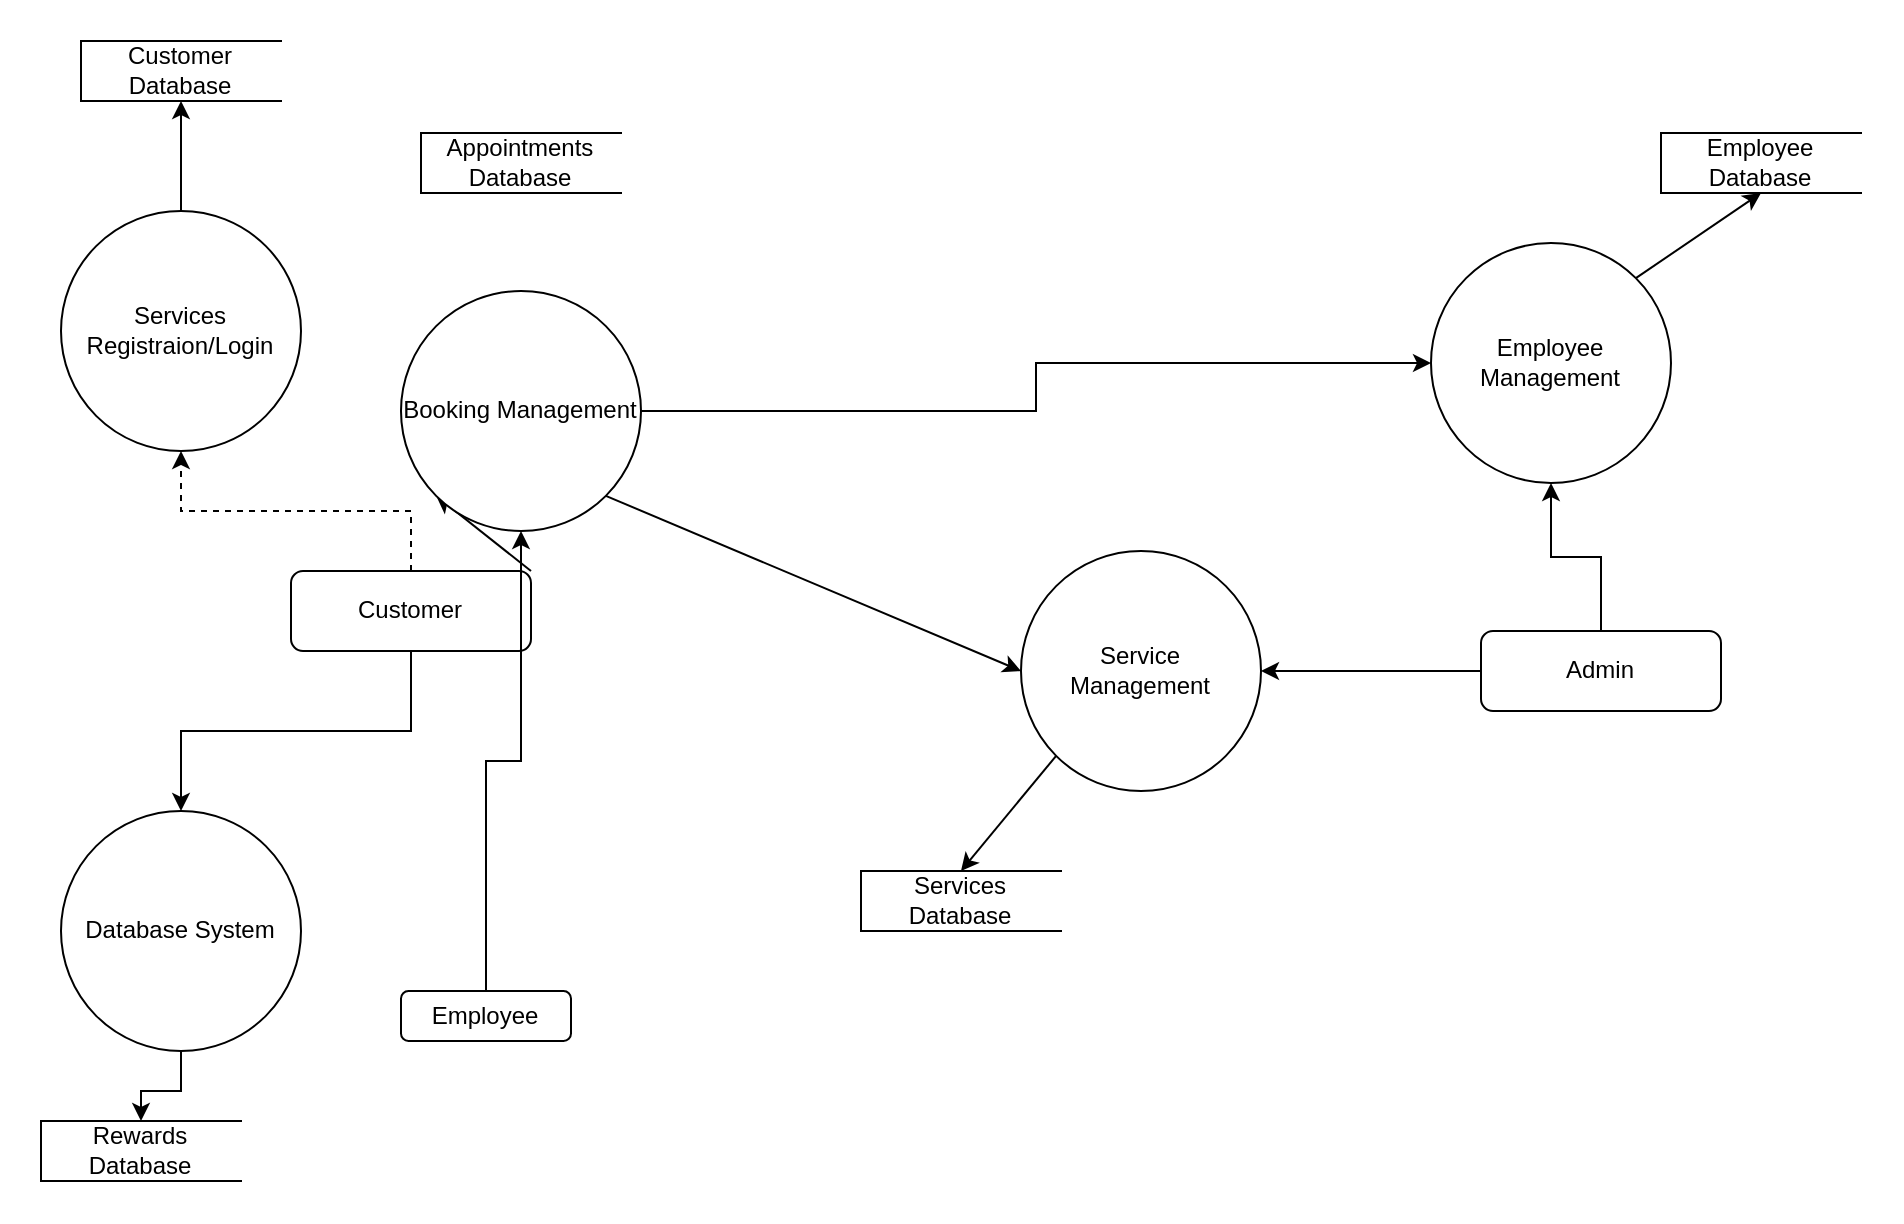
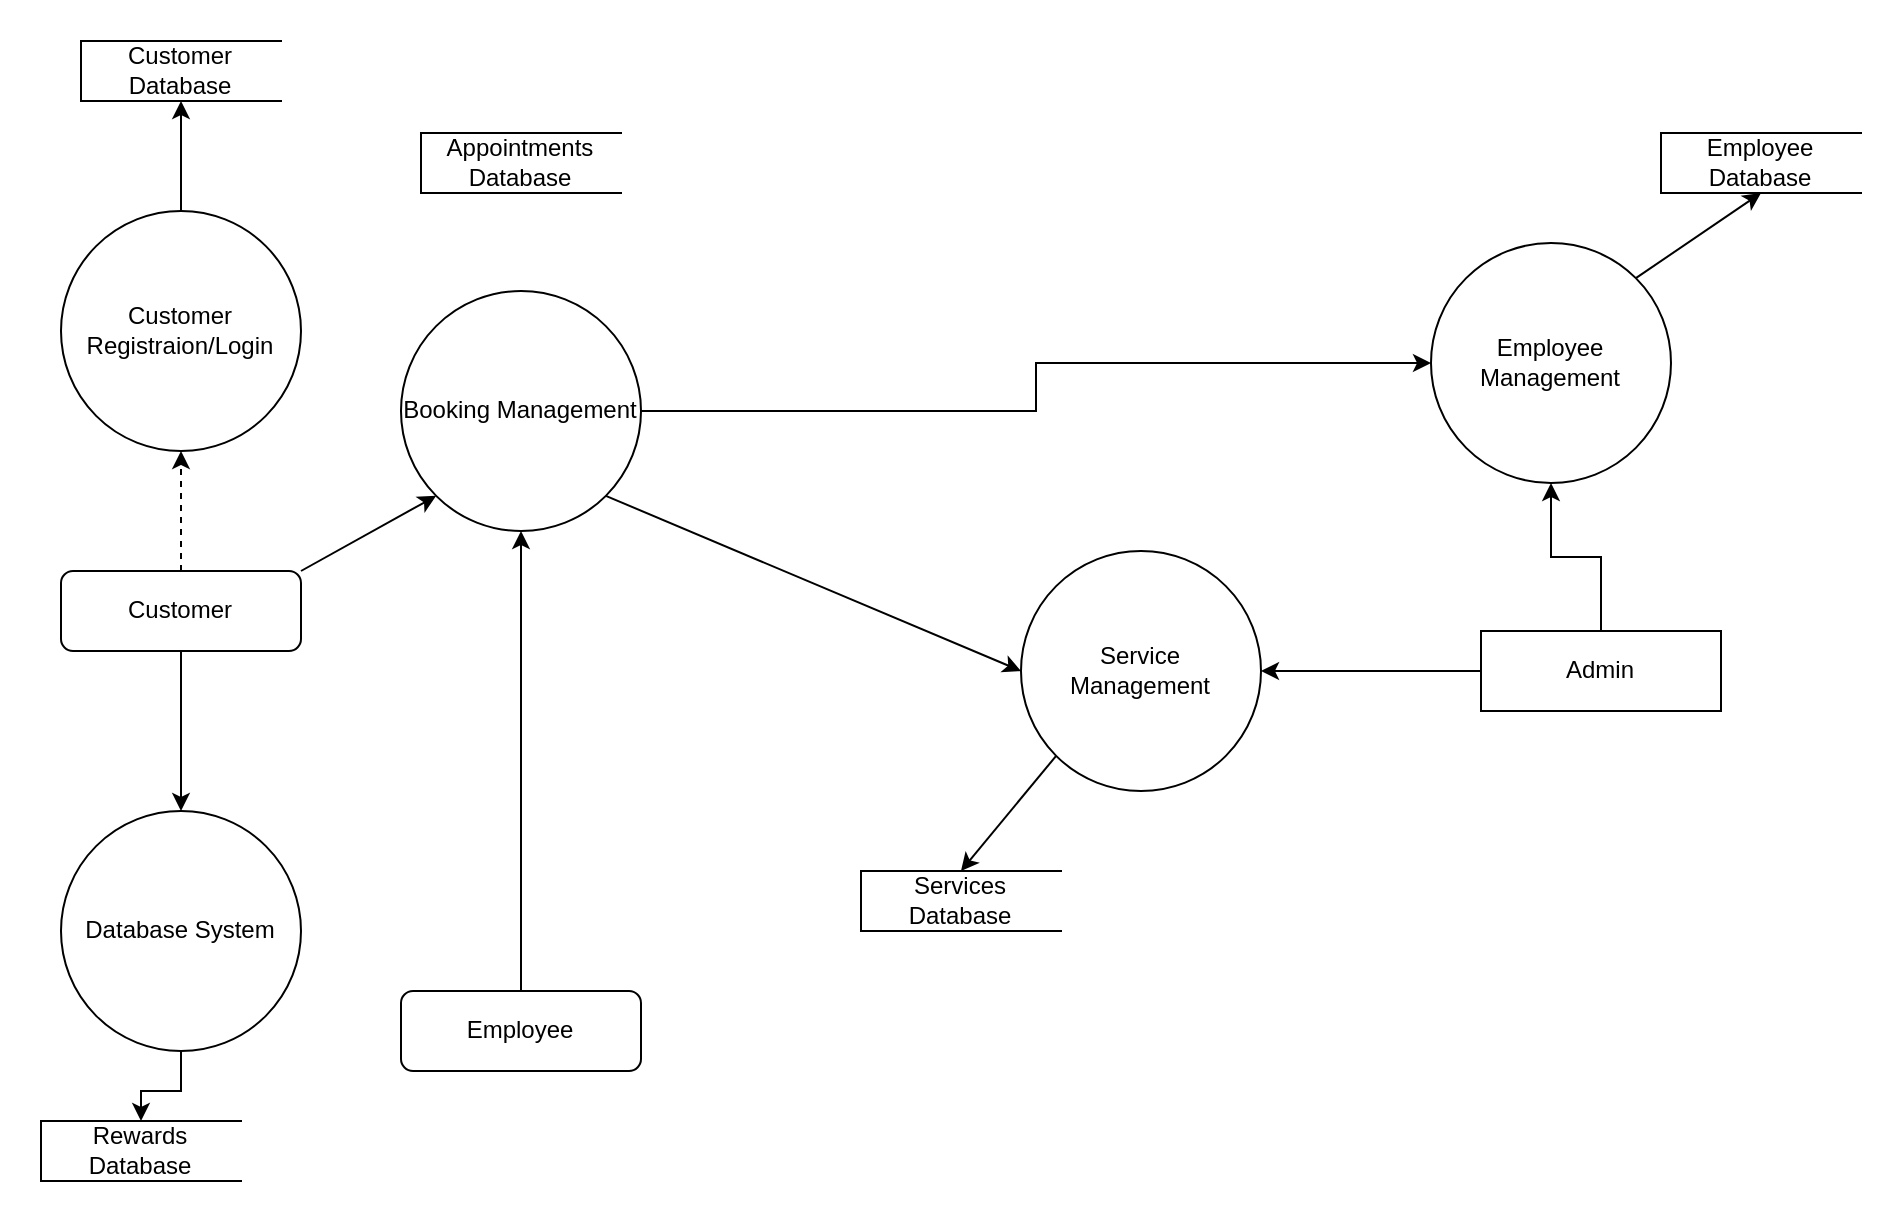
(181, 331) -> (181, 331)
(411, 611) -> (181, 611)
(1601, 671) -> (1601, 671)
(486, 1016) -> (521, 1031)
